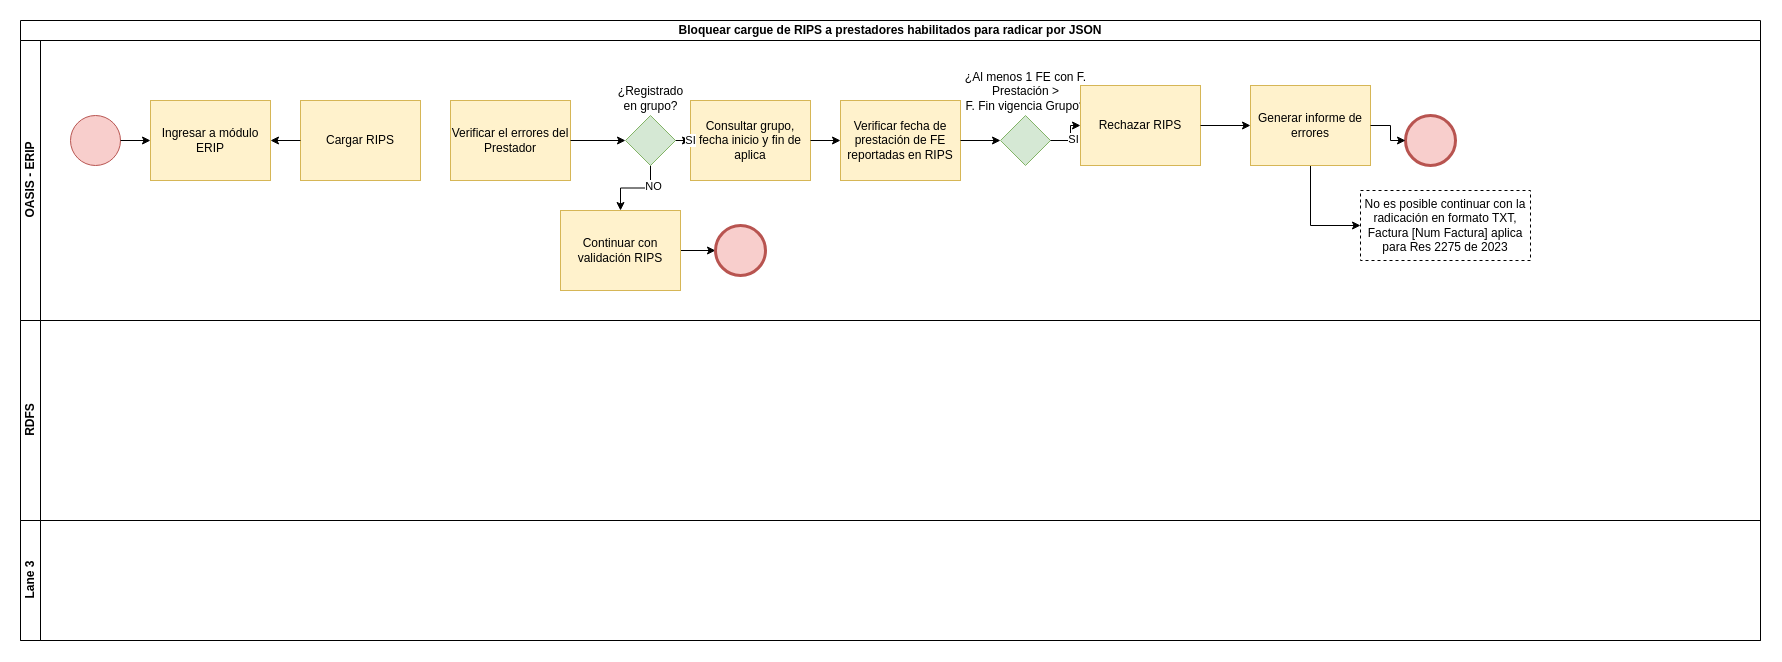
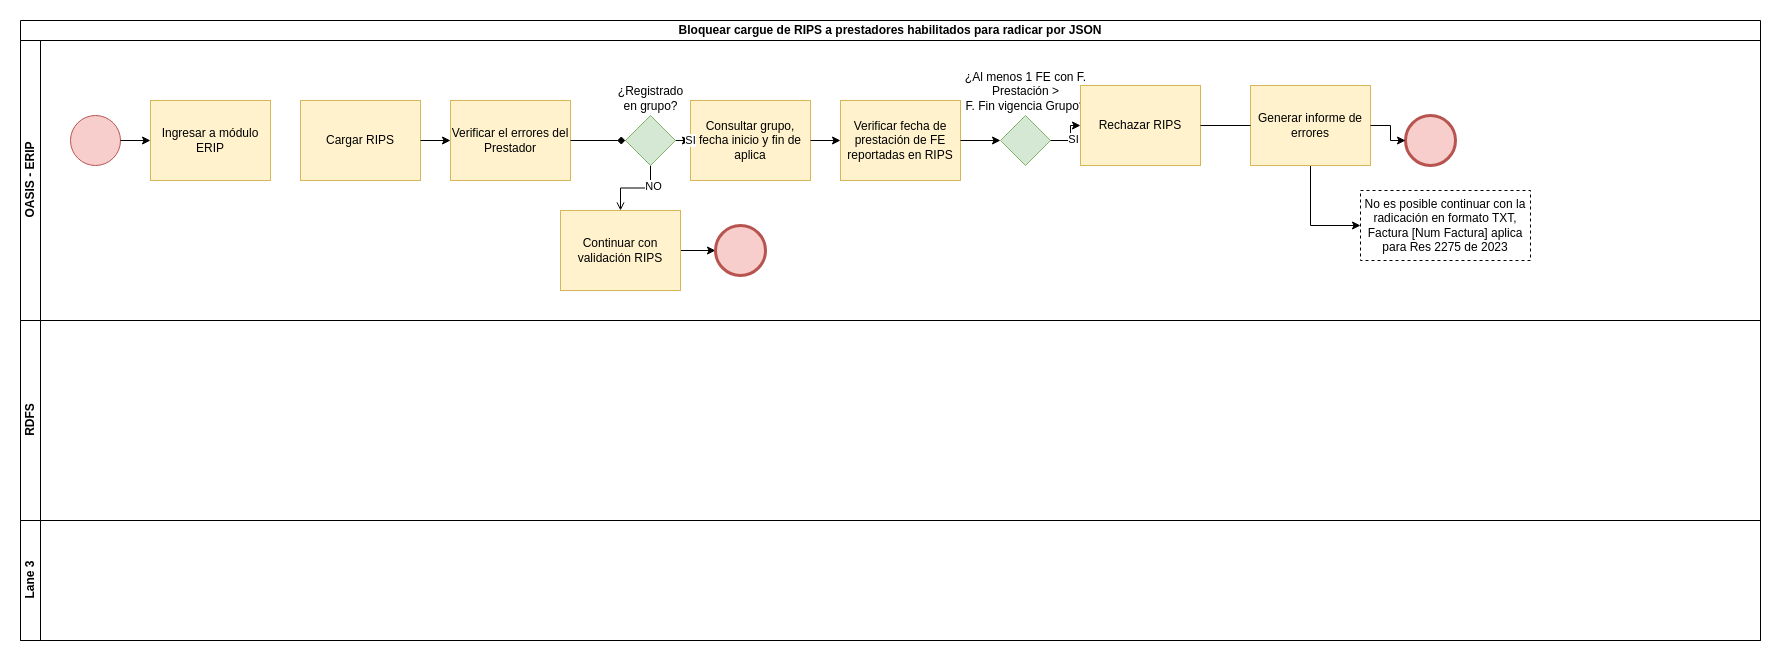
(1242, 126) -> (1244, 126)
(282, 141) -> (440, 141)
(617, 141) -> (617, 141)
(621, 202) -> (621, 204)
